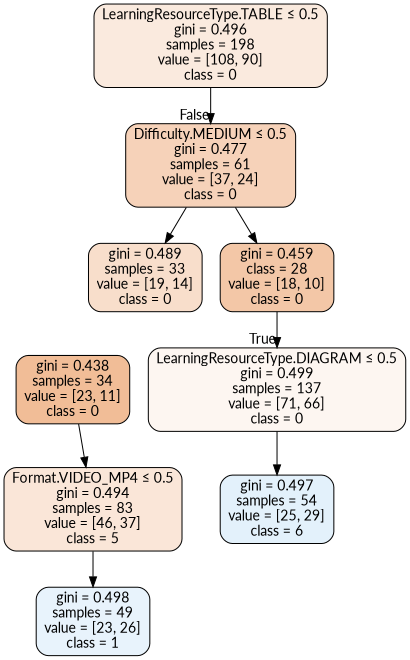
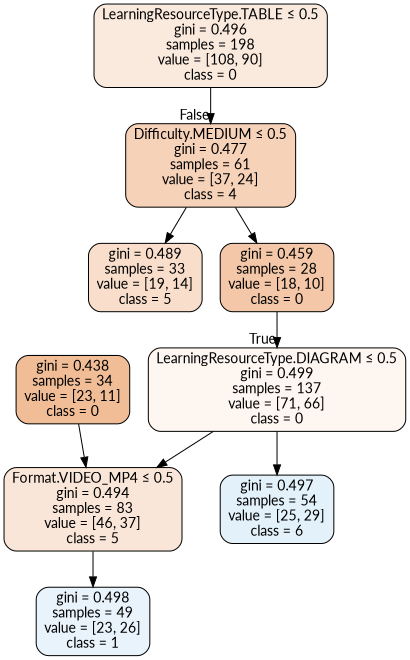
(211, 195) -> (211, 195)
(277, 269) -> (277, 269)
(145, 300) -> (145, 300)
none -> (189, 447)
